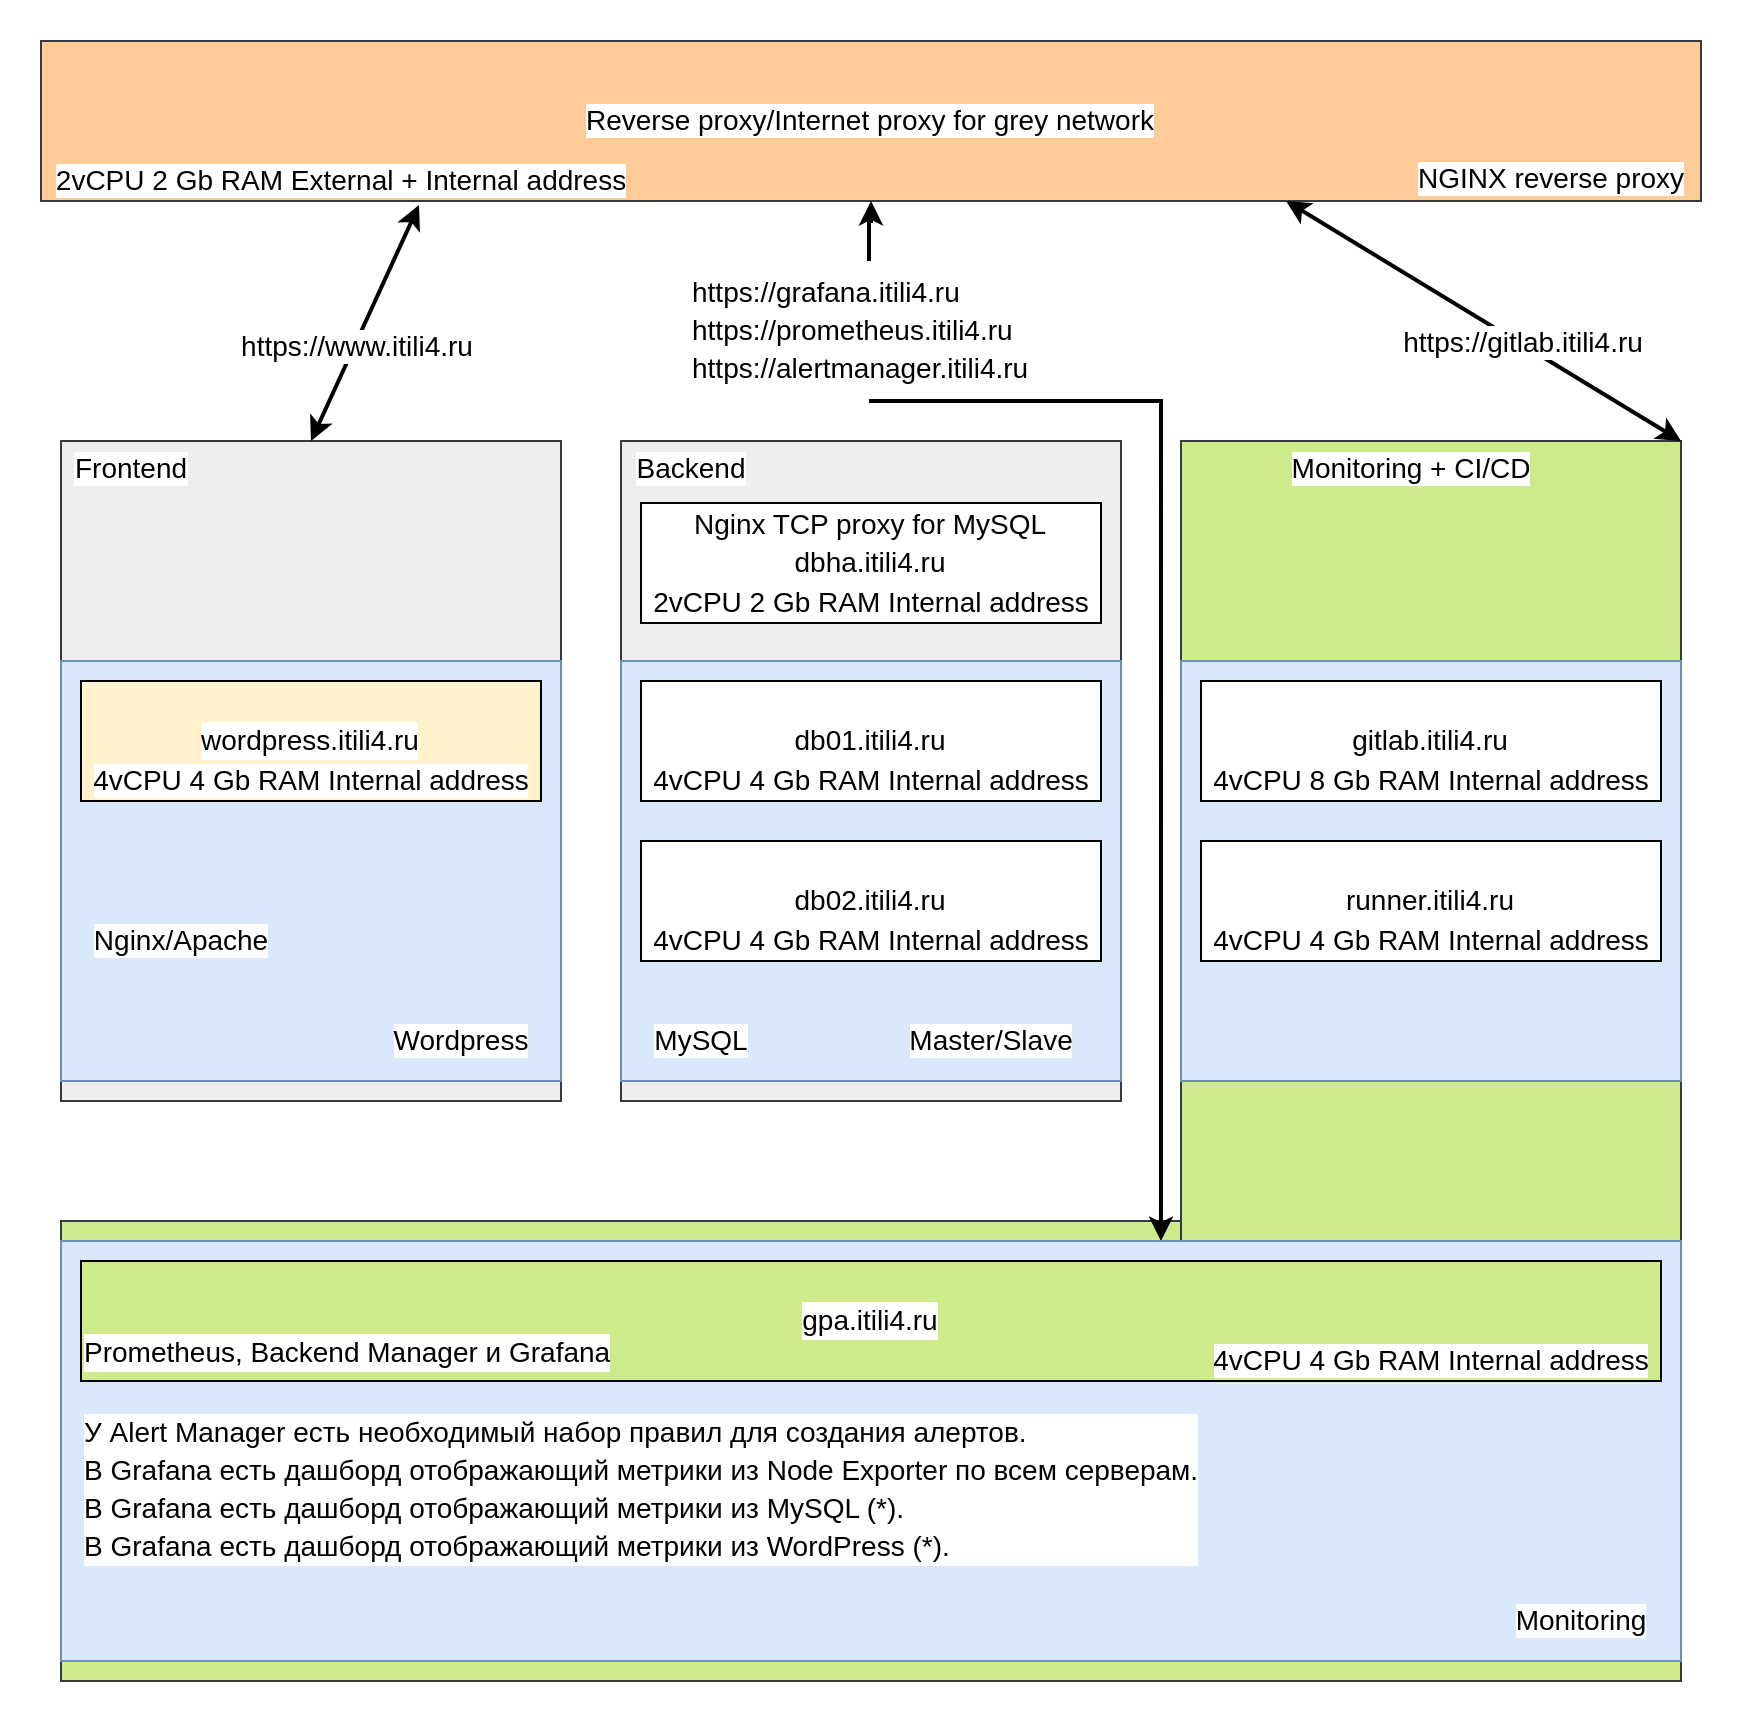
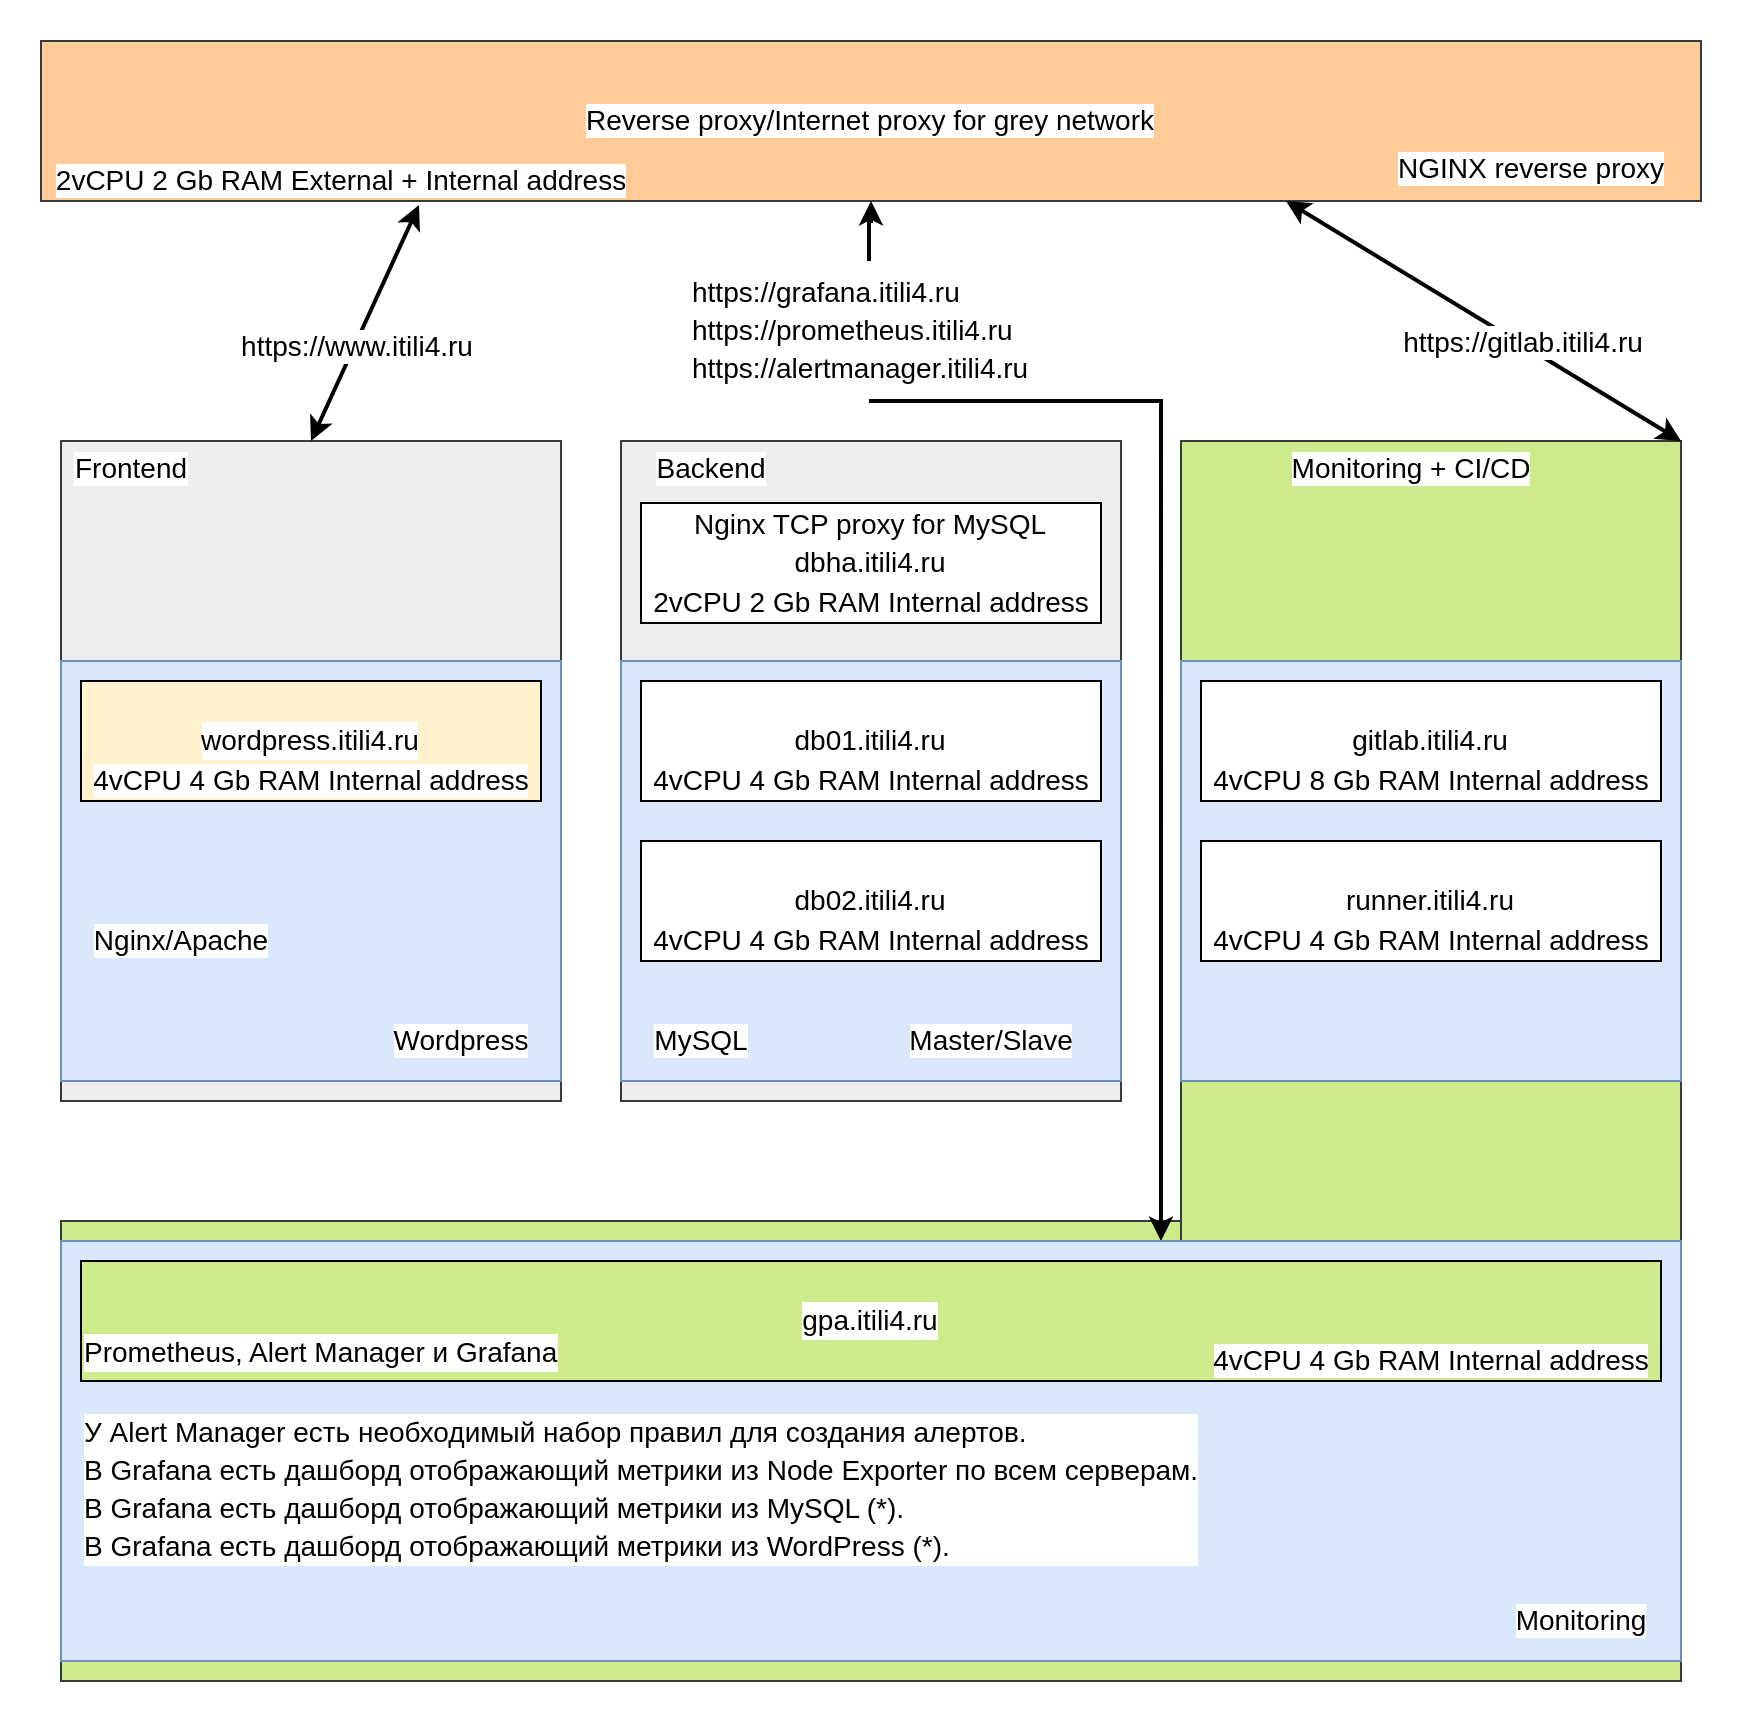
(1551, 179) -> (1531, 169)
(691, 469) -> (711, 469)
(357, 1352) -> (338, 1352)
